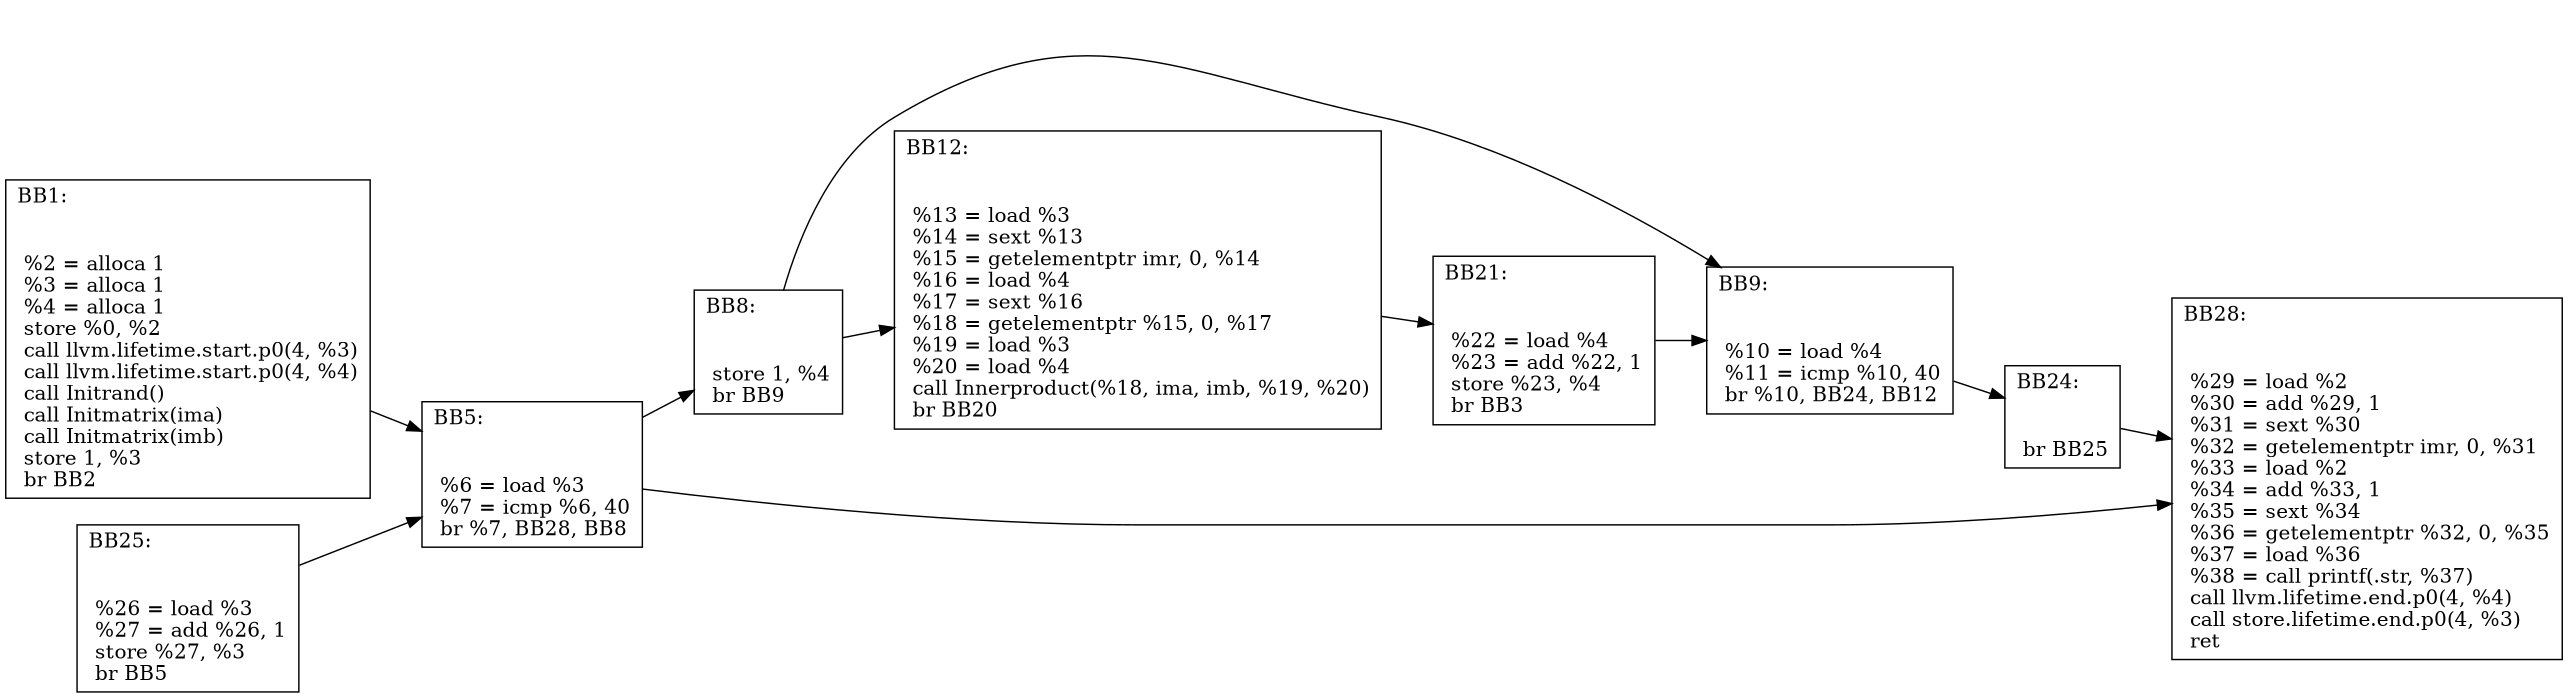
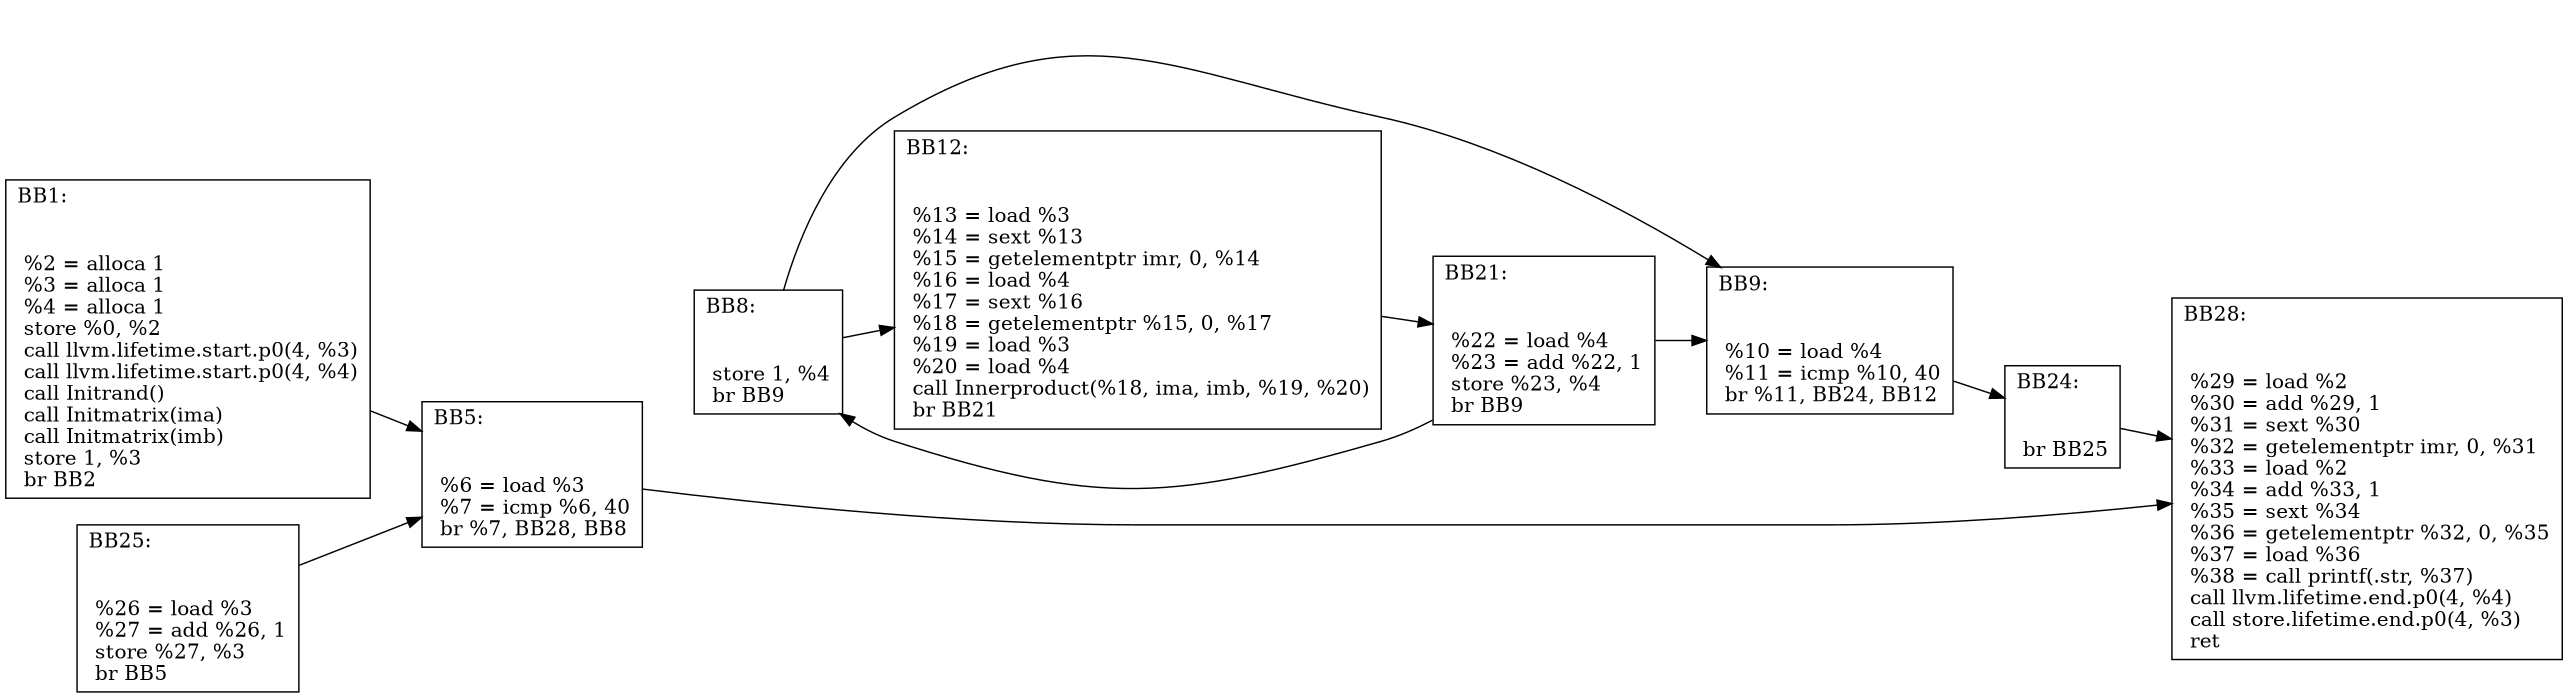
(1828, 395) -> (1828, 395)
(1484, 406) -> (1484, 406)
(662, 407) -> (1142, 488)
(952, 410) -> (952, 410)
